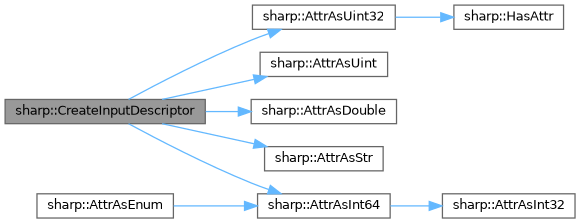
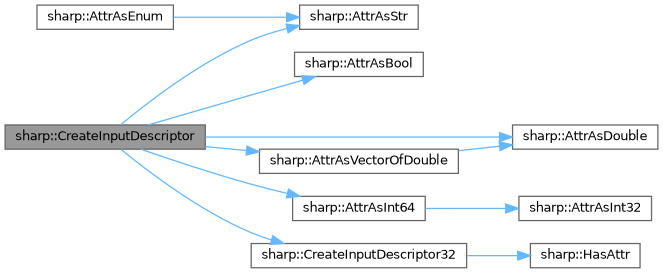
(324, 17) -> (359, 256)
(324, 64) -> (359, 64)
none -> (359, 161)
(209, 206) -> (230, 17)
